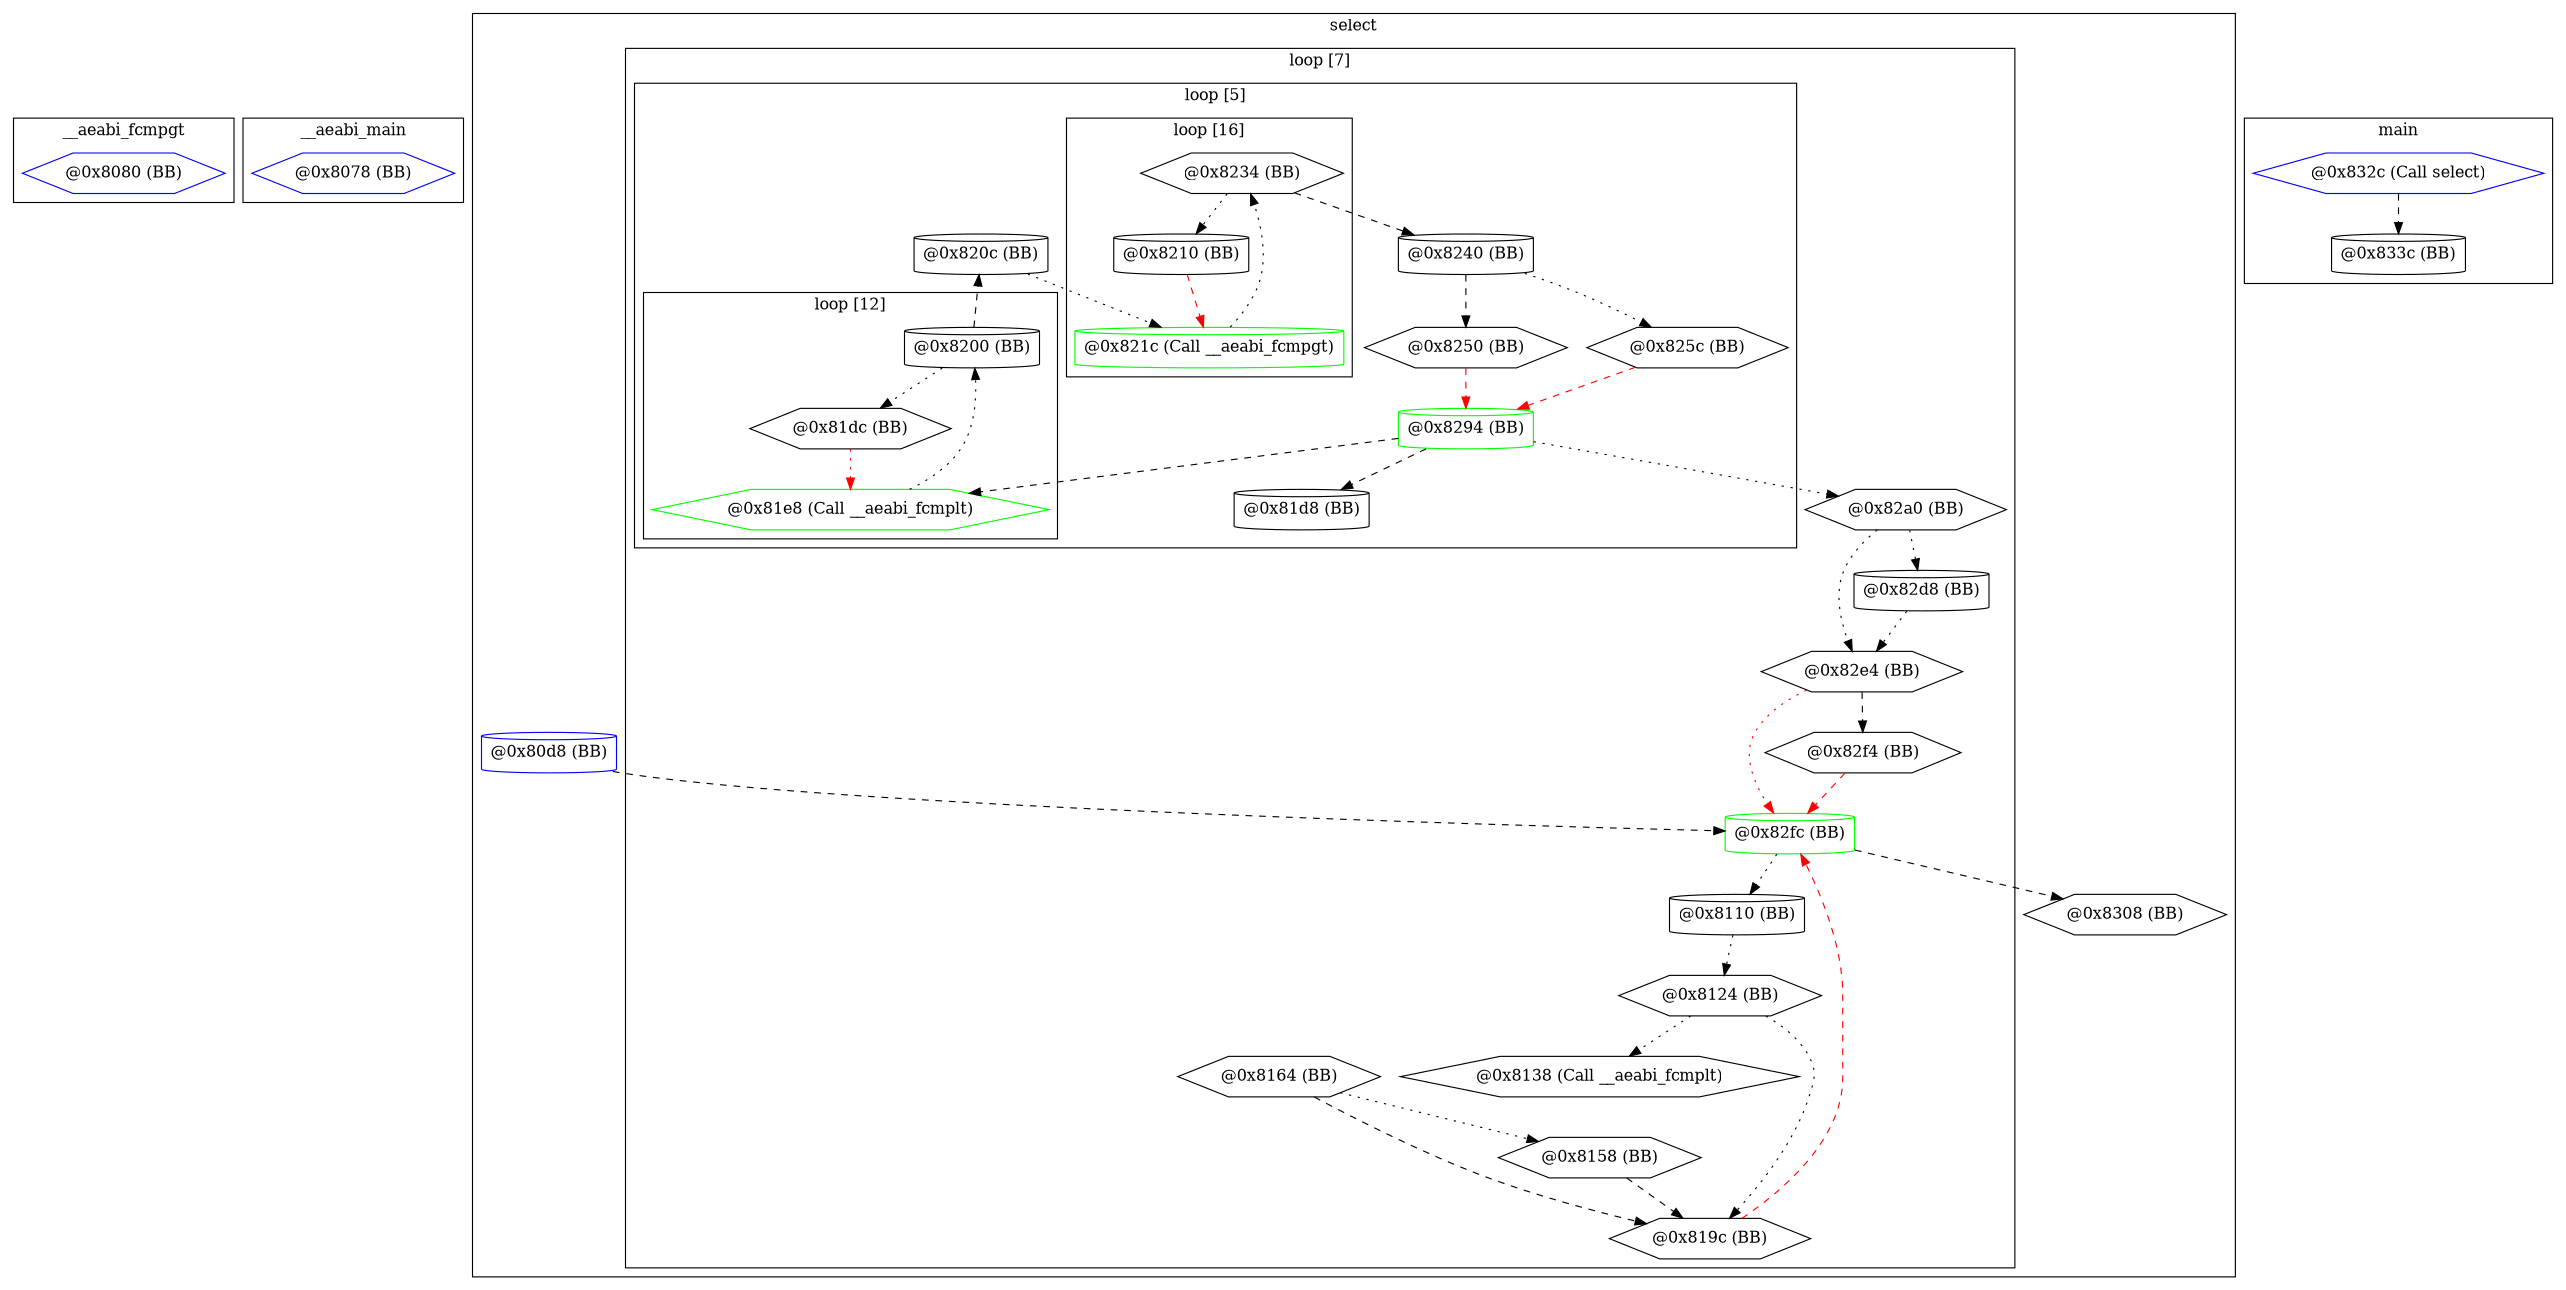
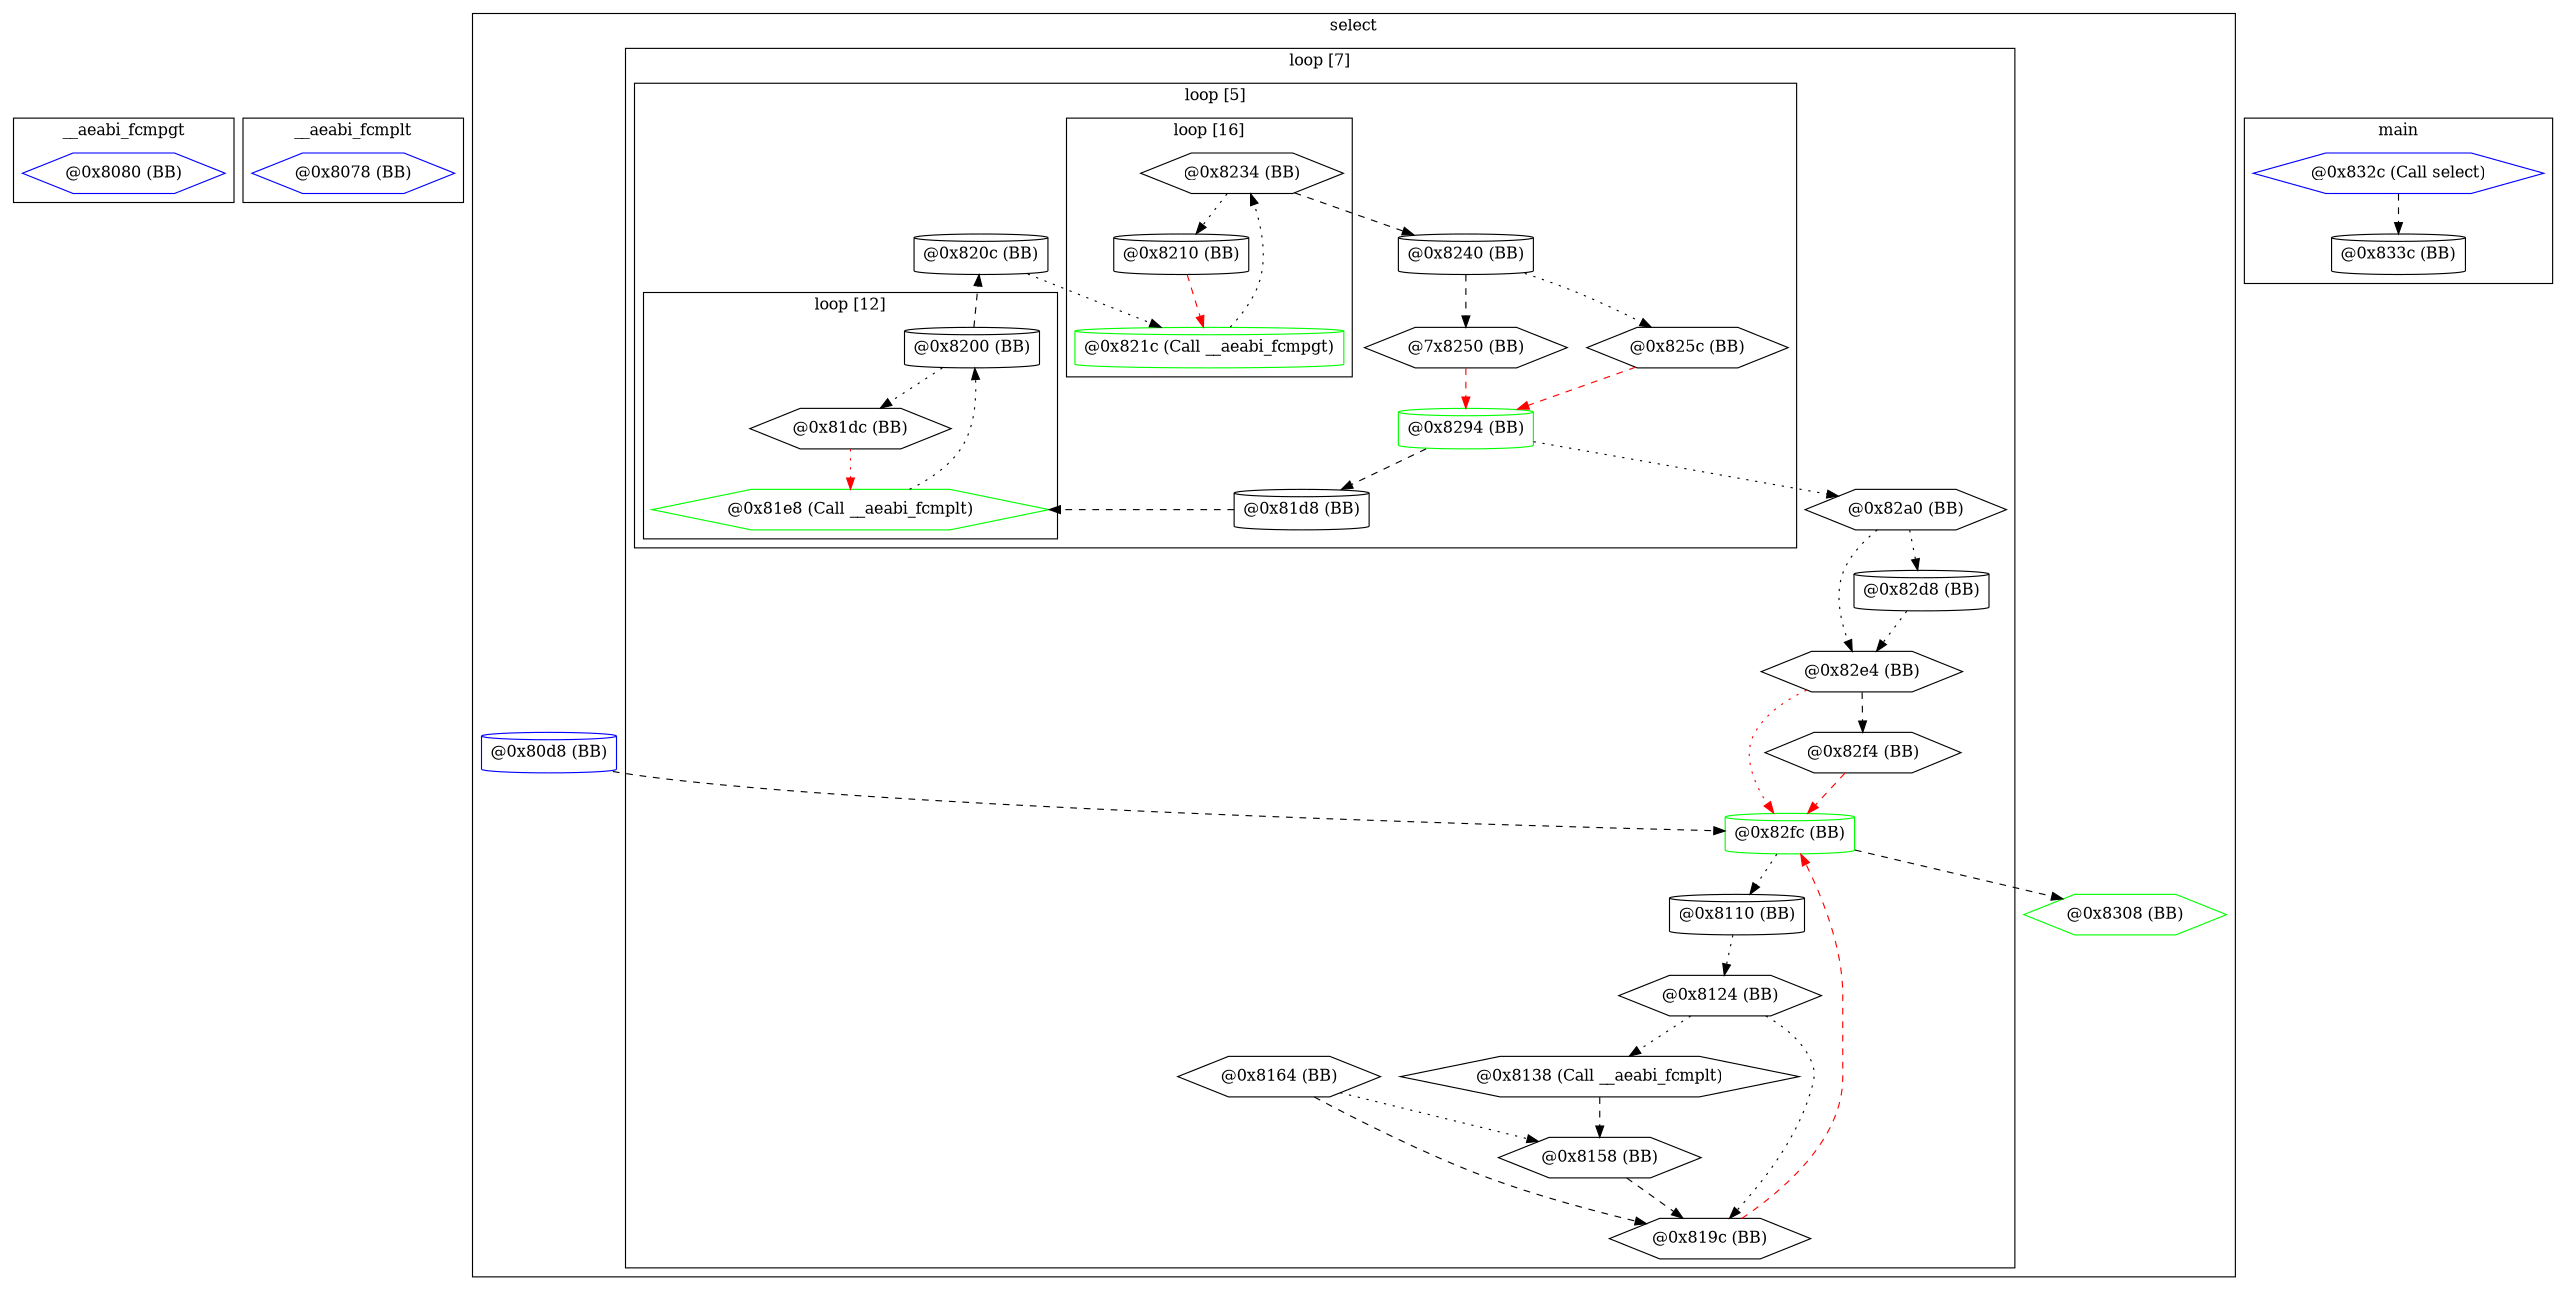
(353, 131) -> (353, 131)
(1466, 348) -> (1466, 348)
(1189, 465) -> (1147, 510)
(2125, 915) -> (2125, 915)
none -> (1600, 1112)
